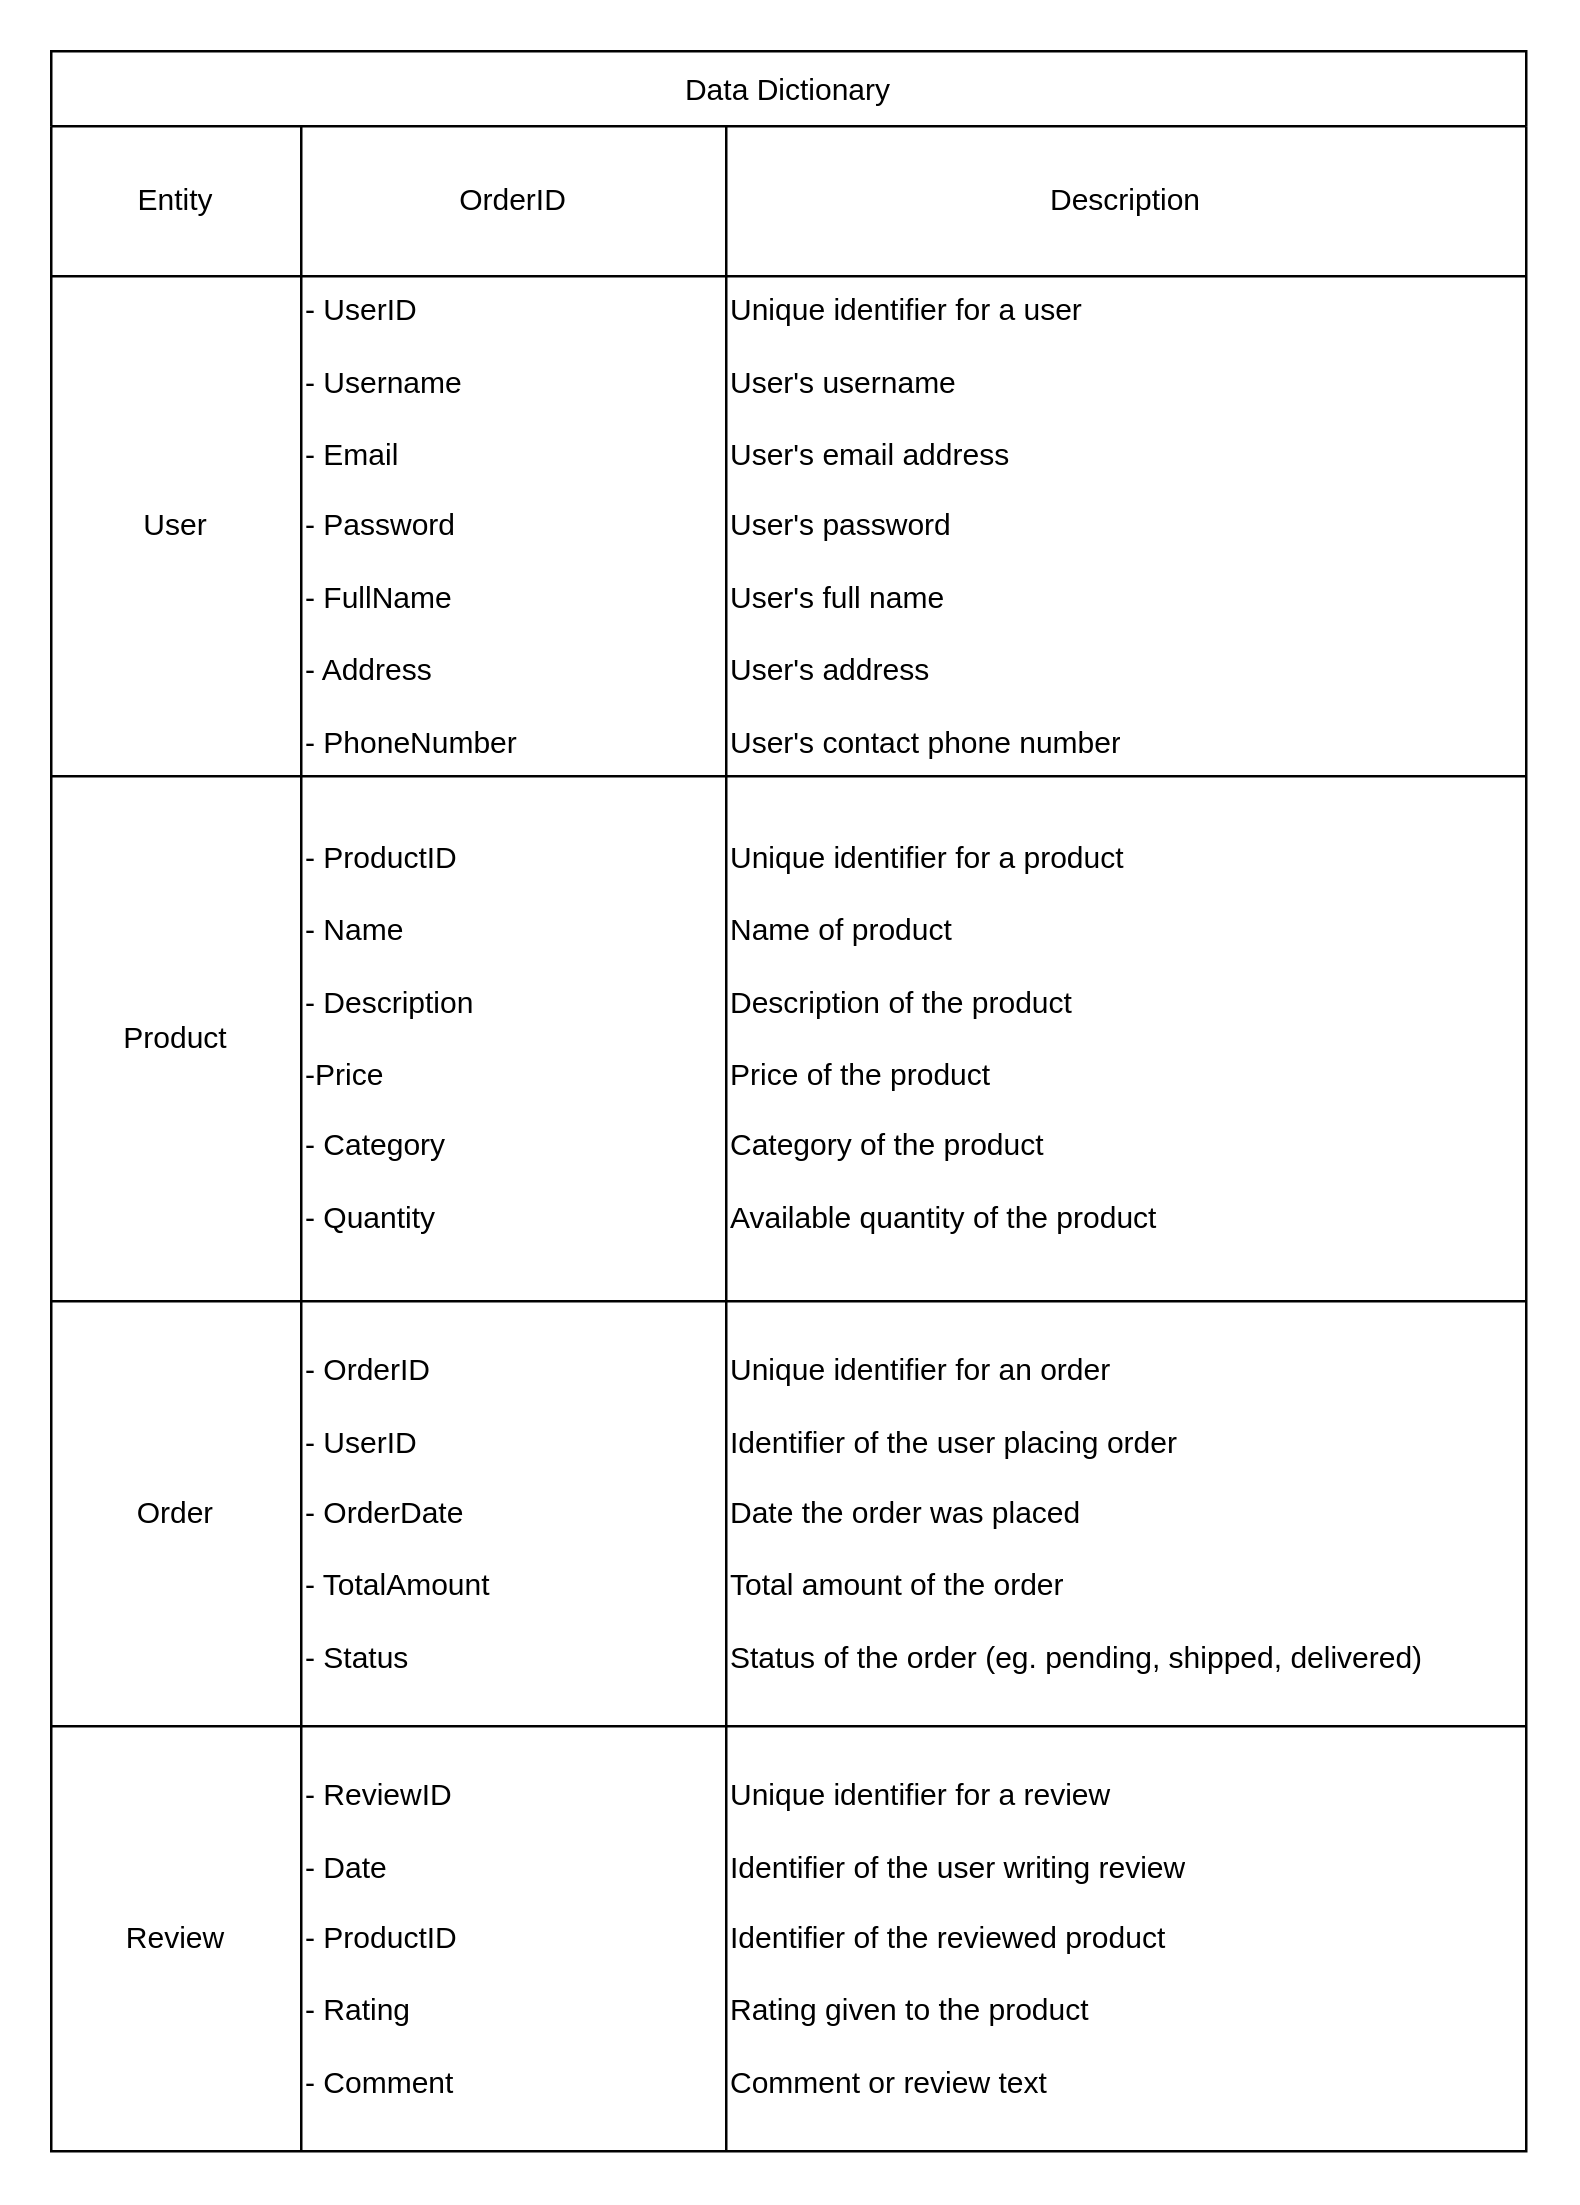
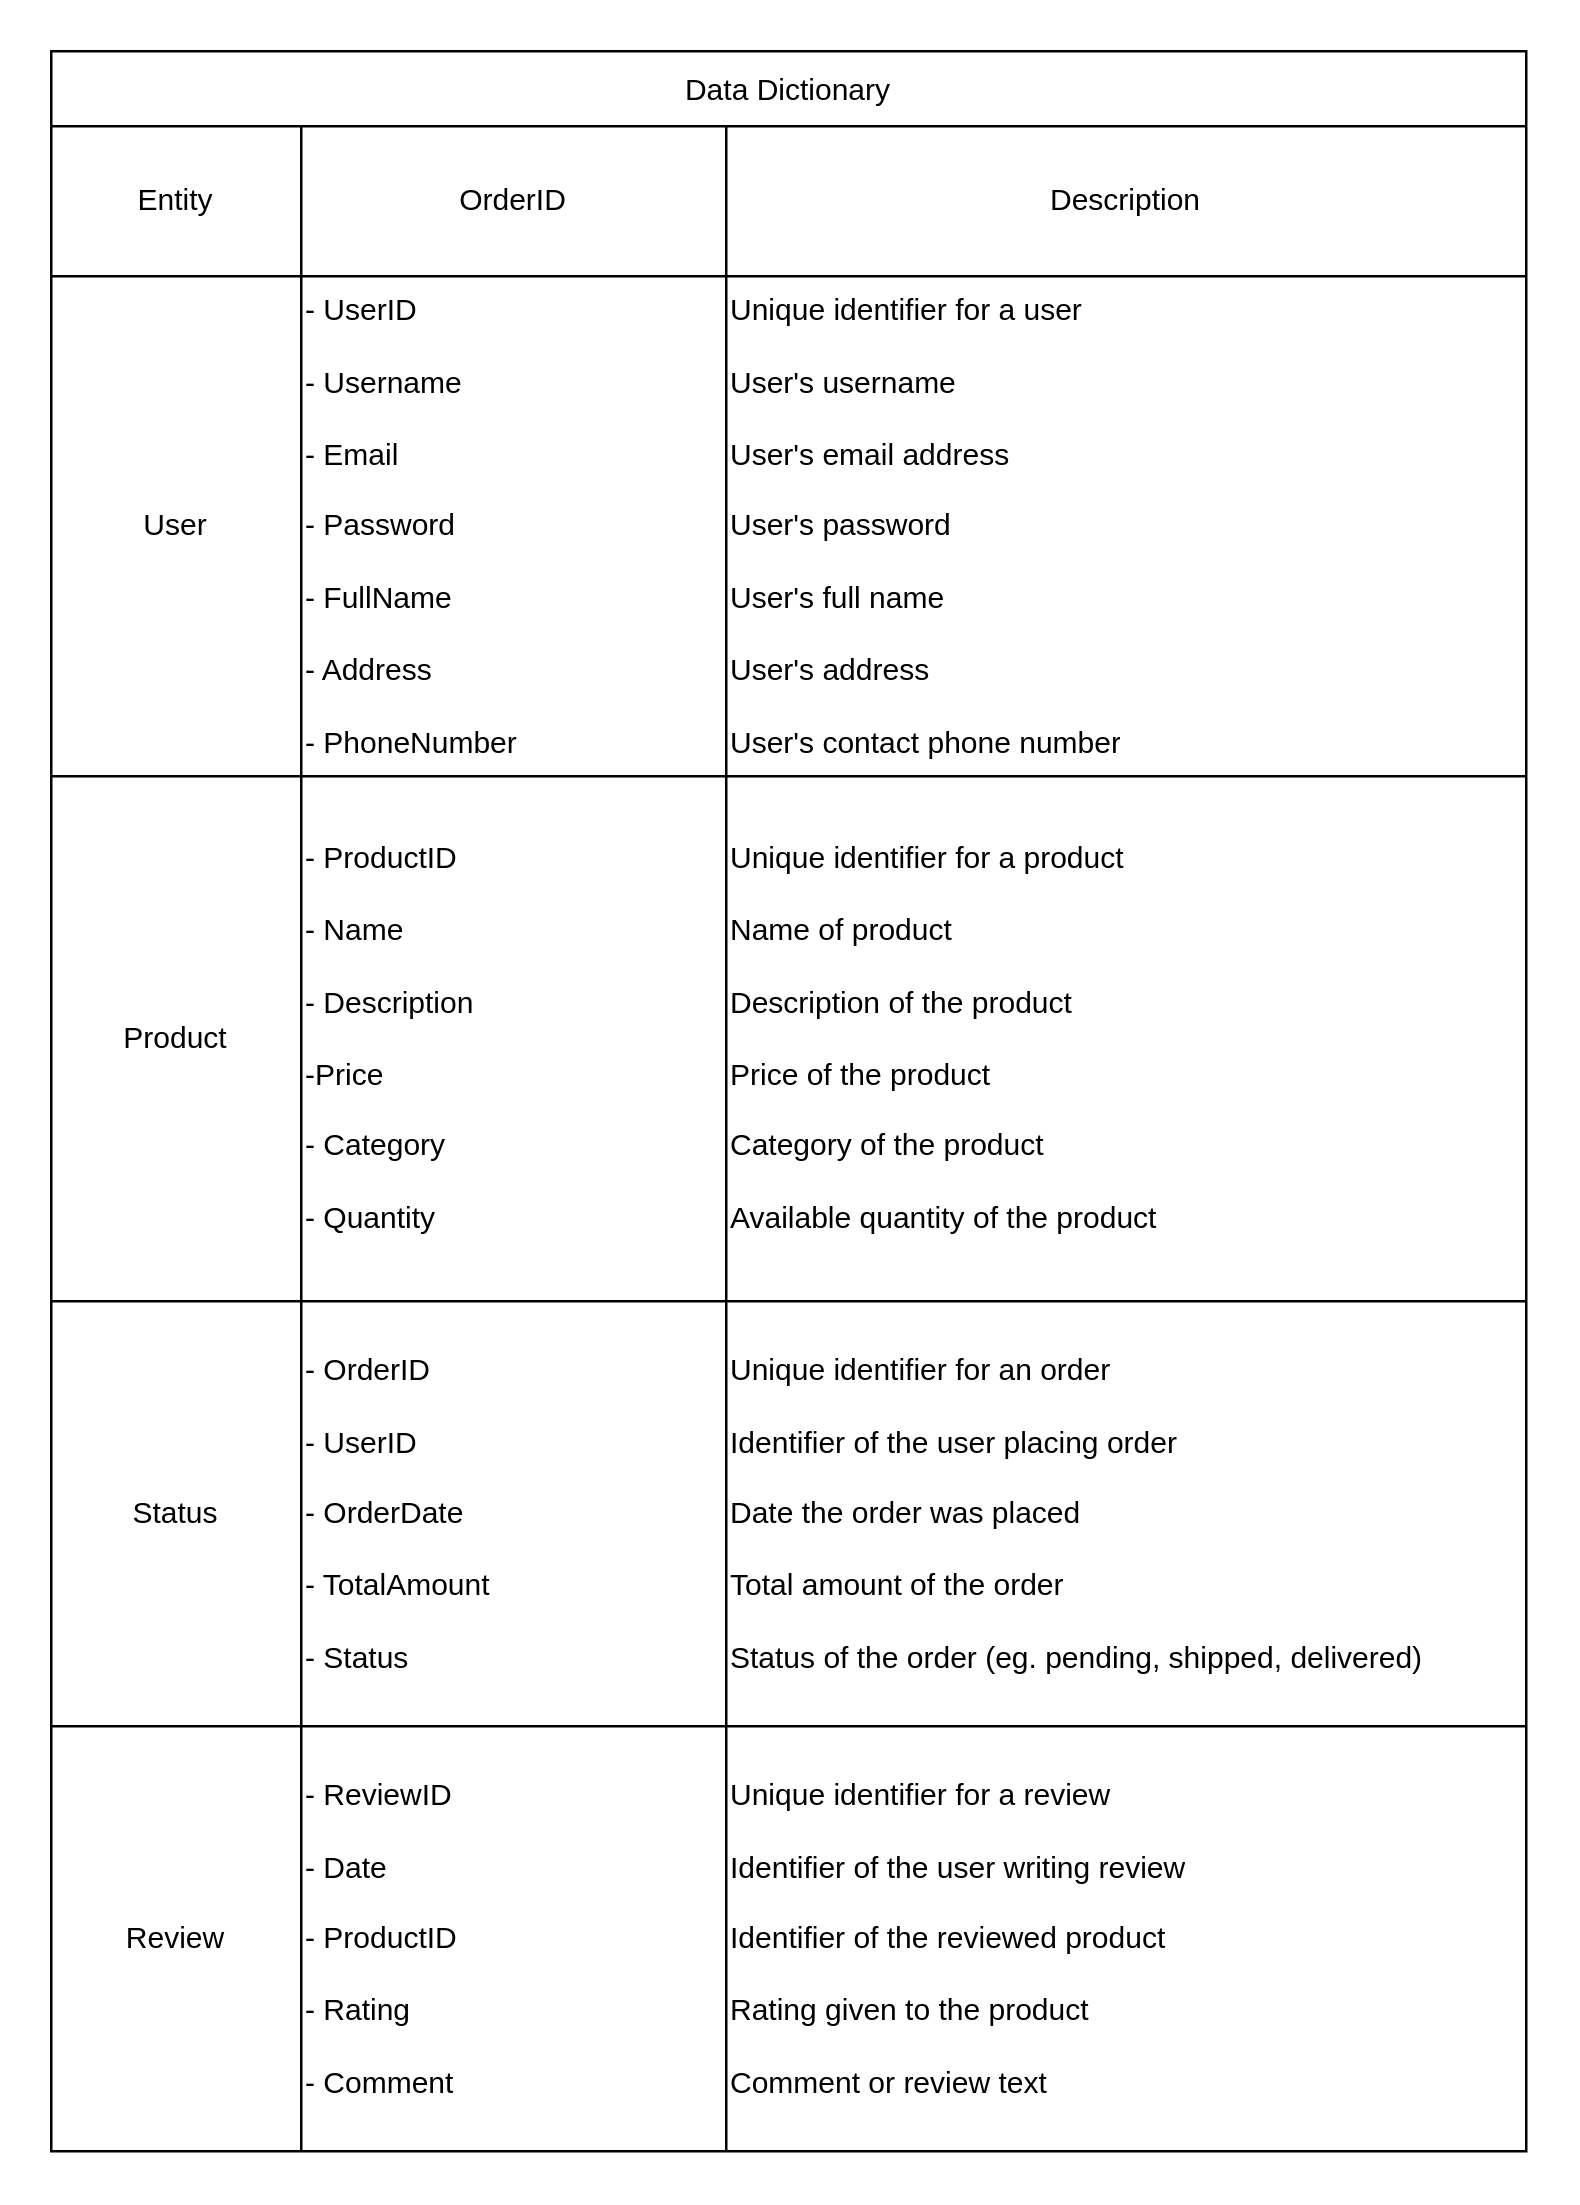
(176, 1514) -> (176, 1514)
